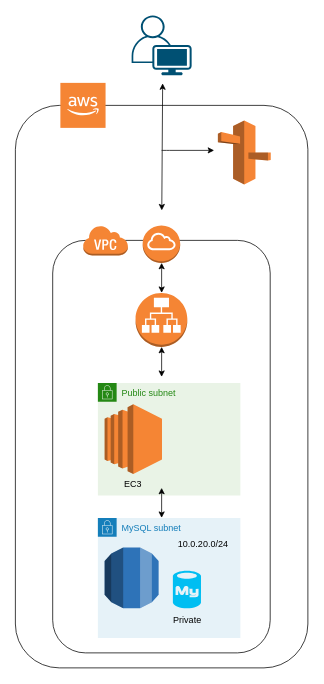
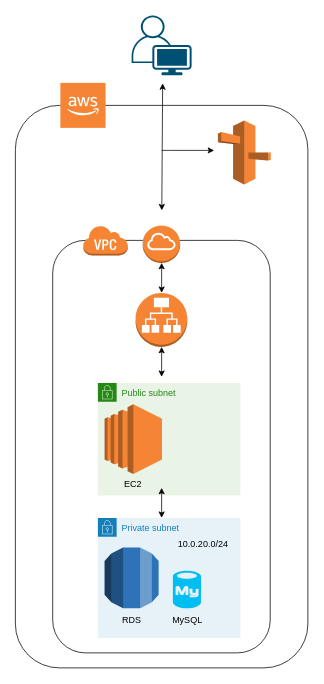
(133, 484) -> (133, 484)
(151, 529) -> (155, 529)
none -> (132, 620)
(188, 620) -> (188, 620)
